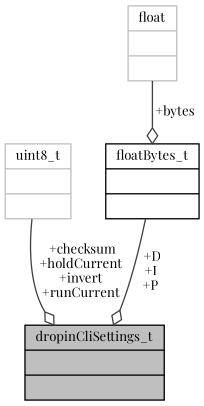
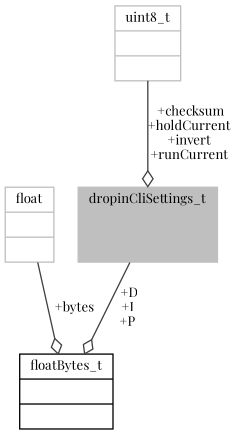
(135, 265) -> (111, 301)
(95, 363) -> (148, 225)
